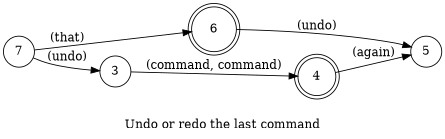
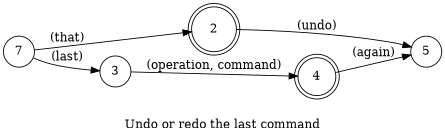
(214, 29) -> (214, 29)
(67, 57) -> (67, 57)
(214, 66) -> (214, 66)
